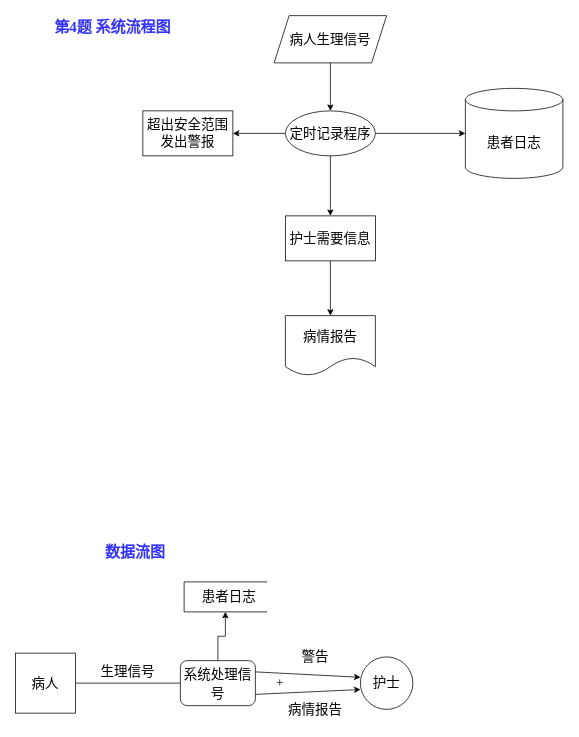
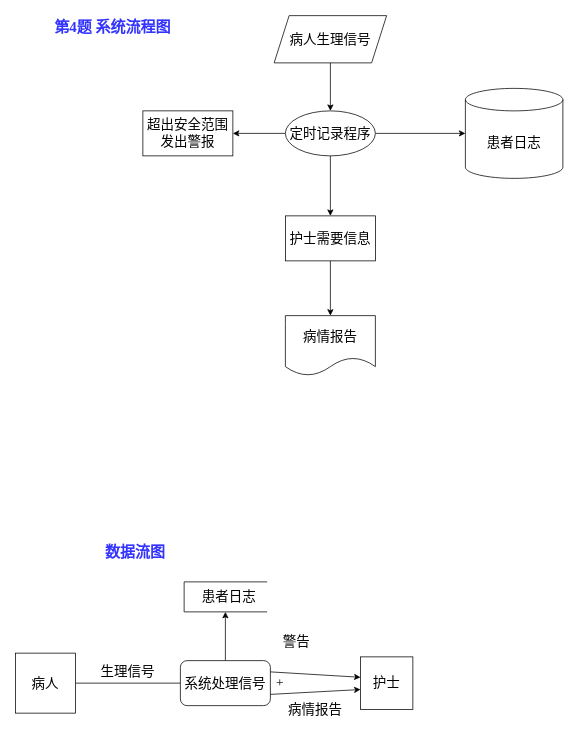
(315, 657) -> (297, 642)
(218, 683) -> (225, 683)
(387, 683) -> (387, 683)
